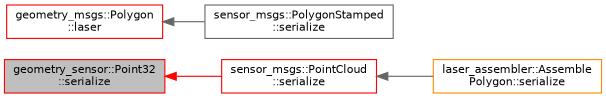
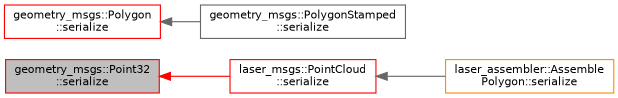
(85, 22) -> (82, 22)
(299, 22) -> (303, 22)
(85, 76) -> (82, 76)
(299, 76) -> (303, 76)
